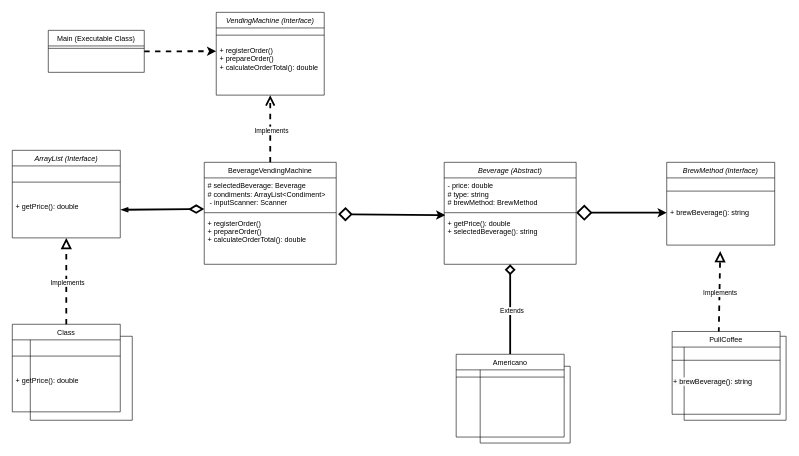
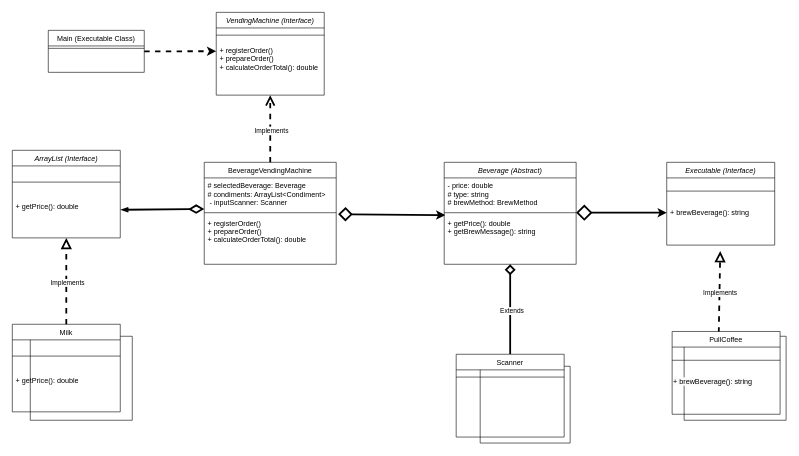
(721, 170) -> (721, 170)
(483, 223) -> (483, 223)
(66, 332) -> (66, 332)
(510, 362) -> (510, 362)
